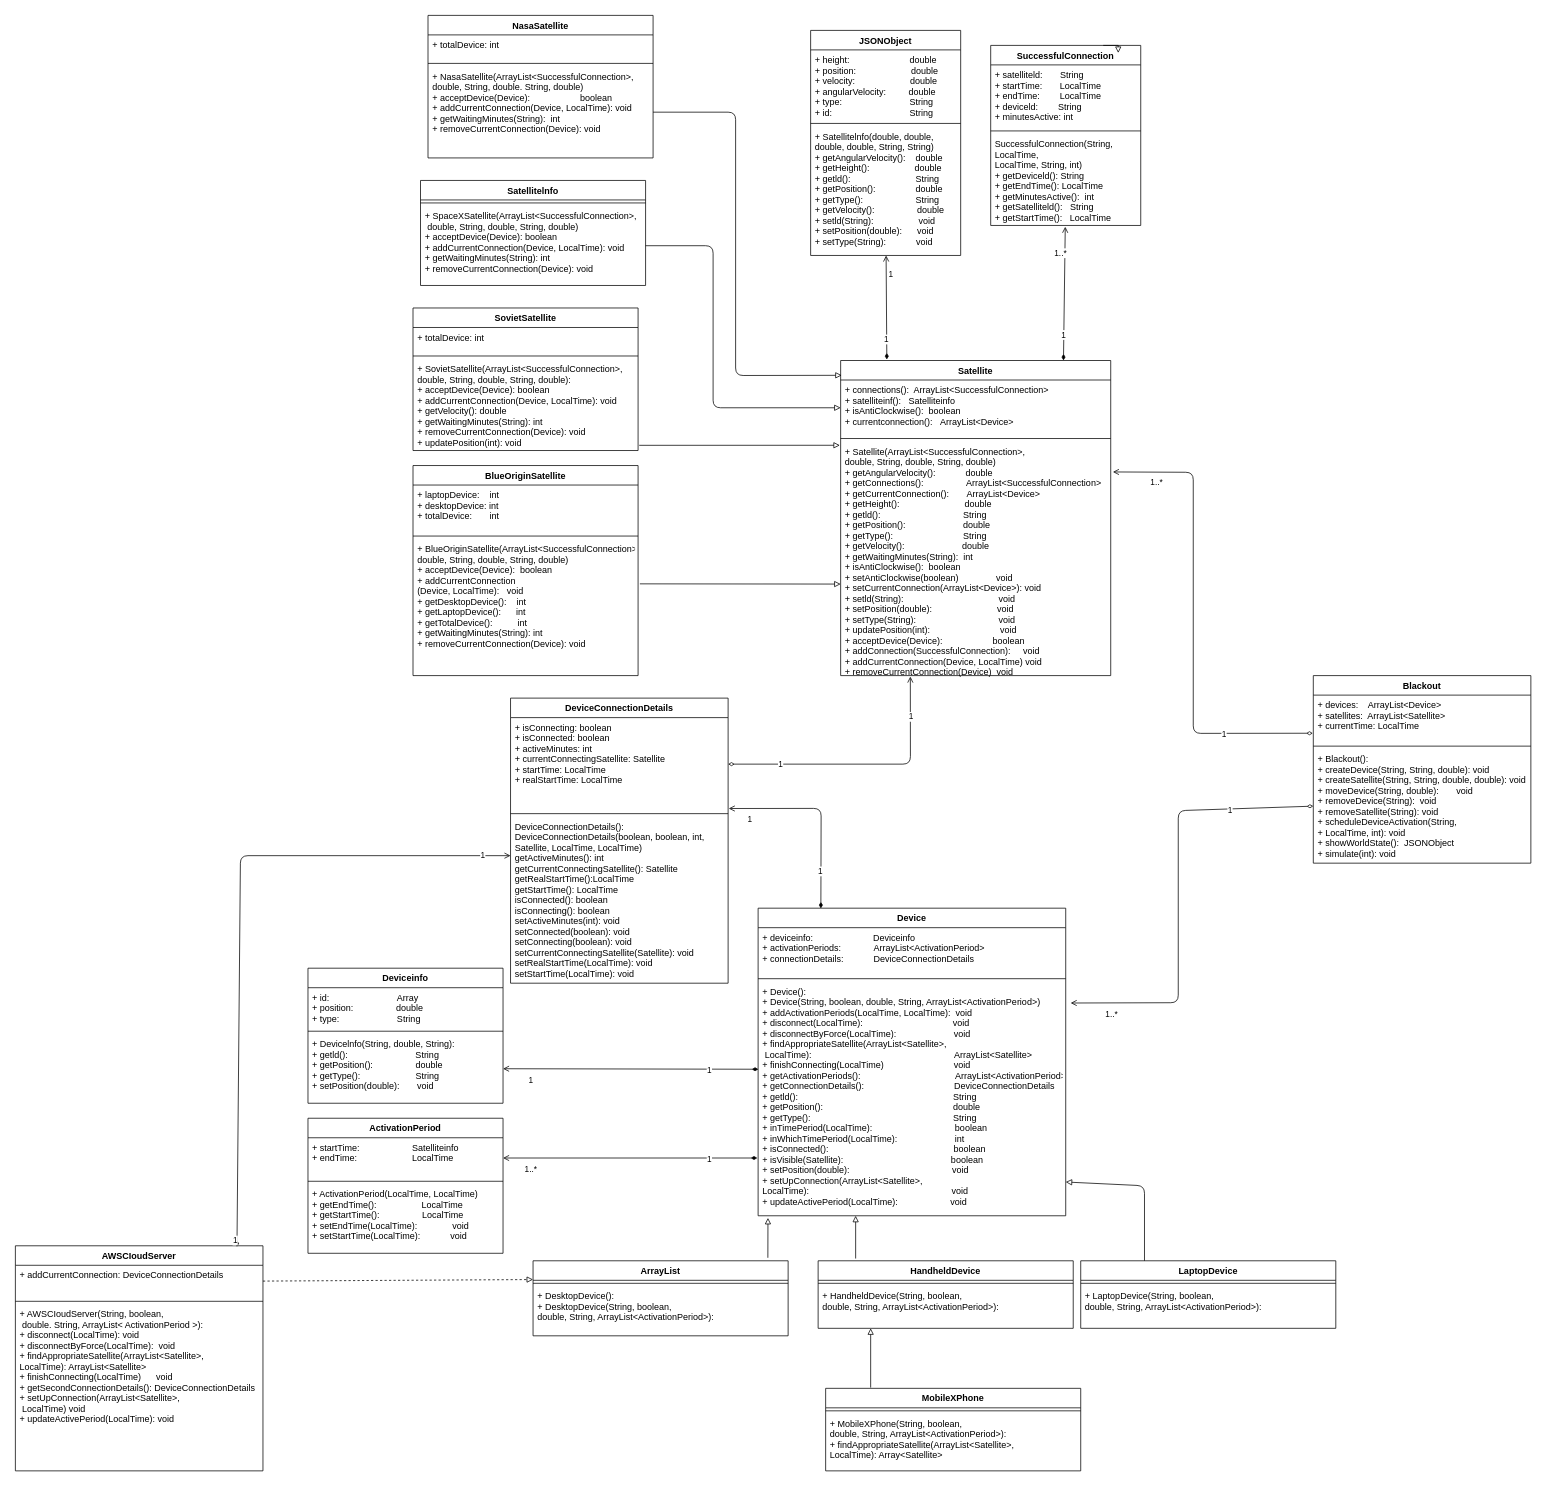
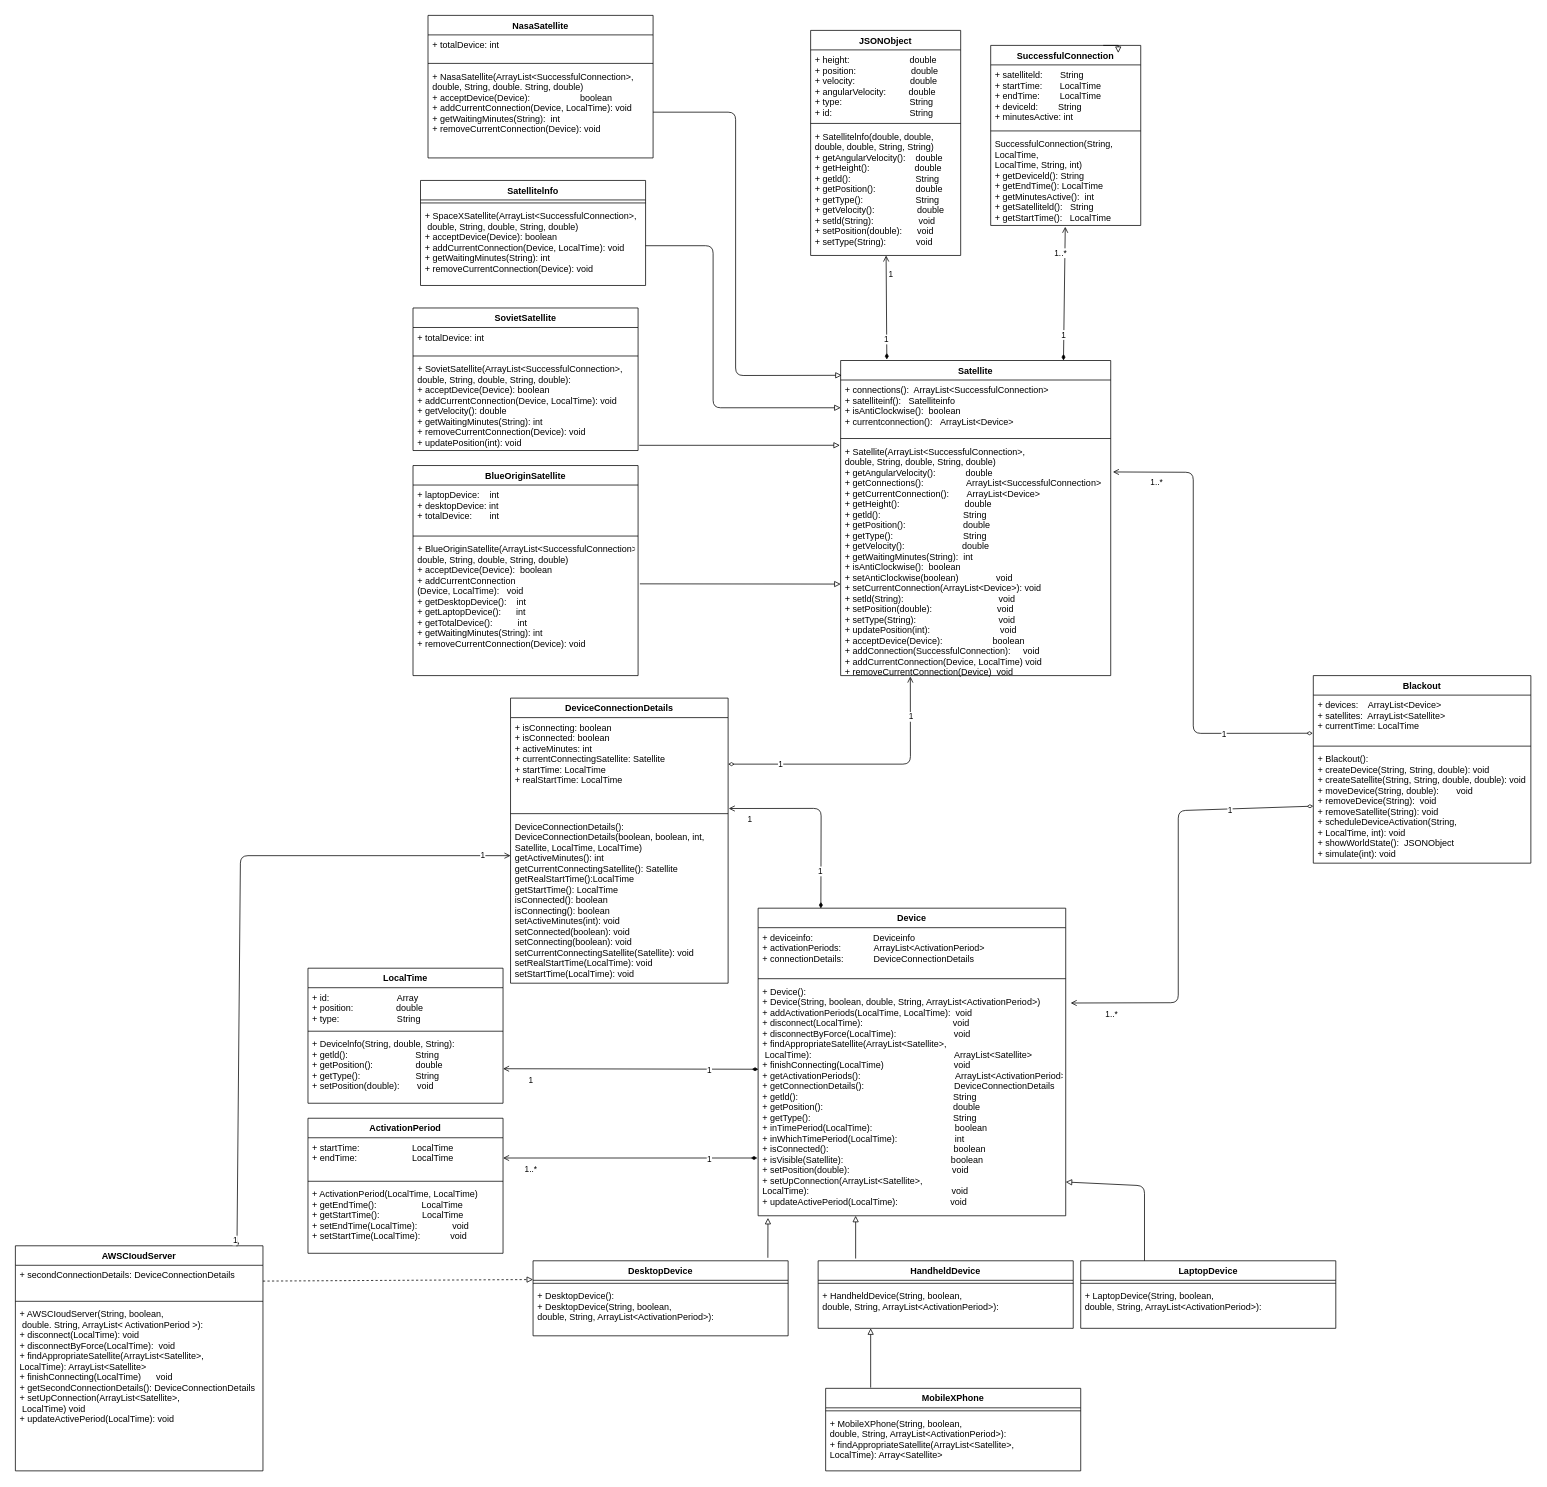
(405, 978) -> (405, 978)
(408, 1148) -> (400, 1148)
(660, 1271) -> (660, 1271)
(129, 1275) -> (134, 1275)
